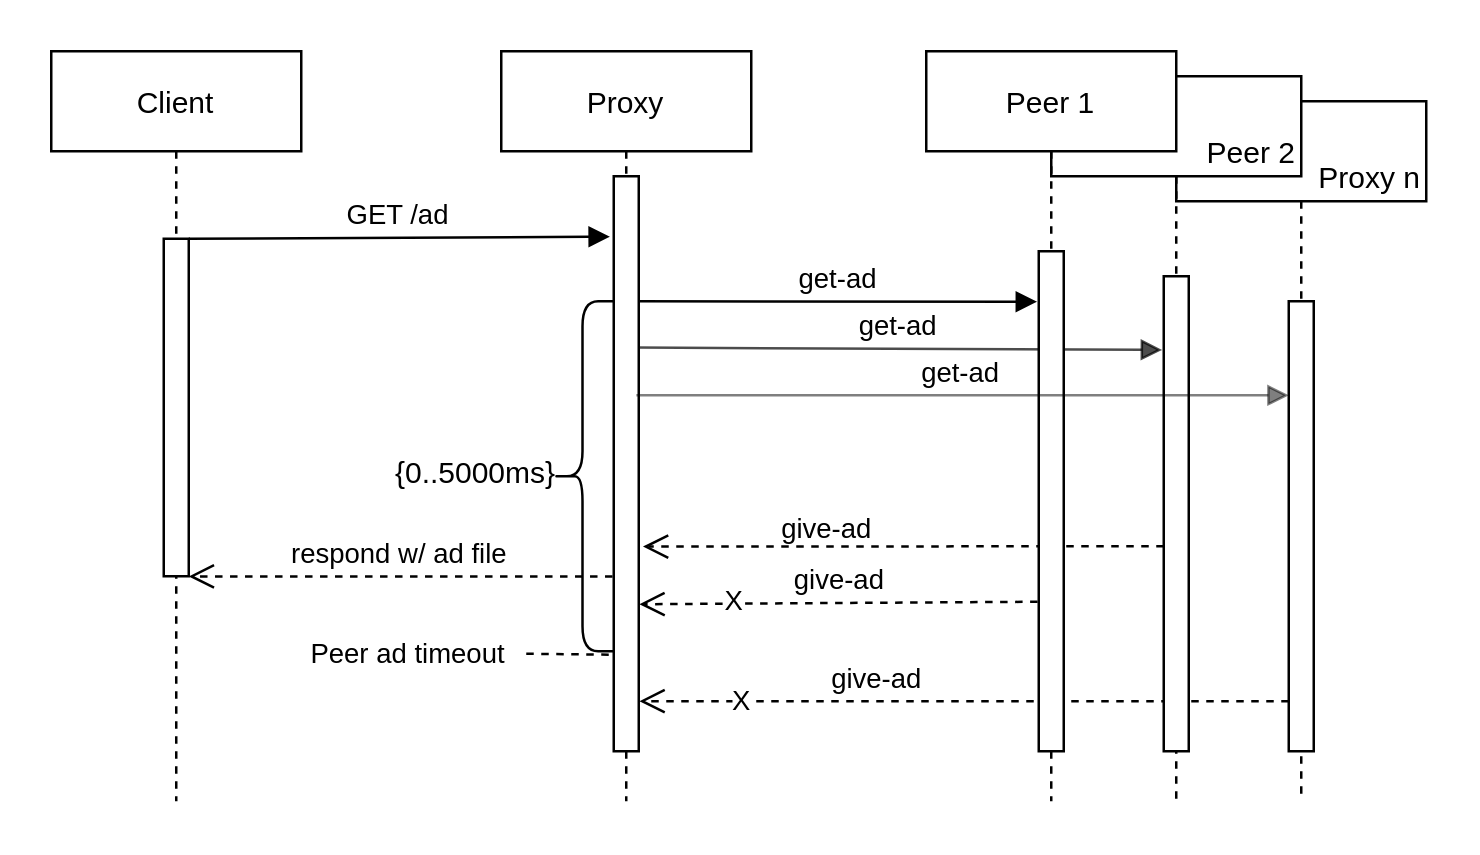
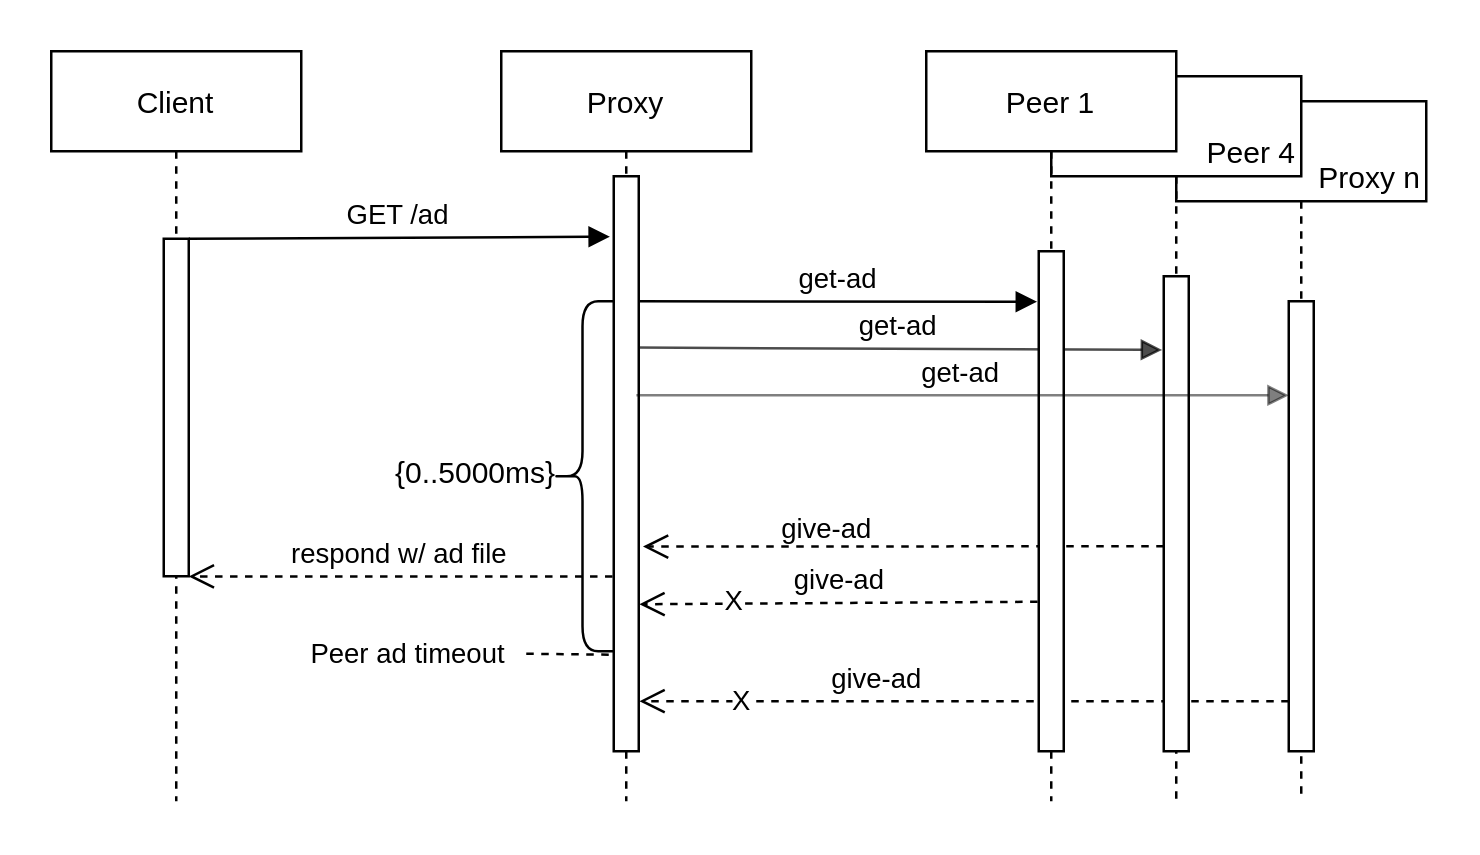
(1249, 153) -> (1249, 153)
